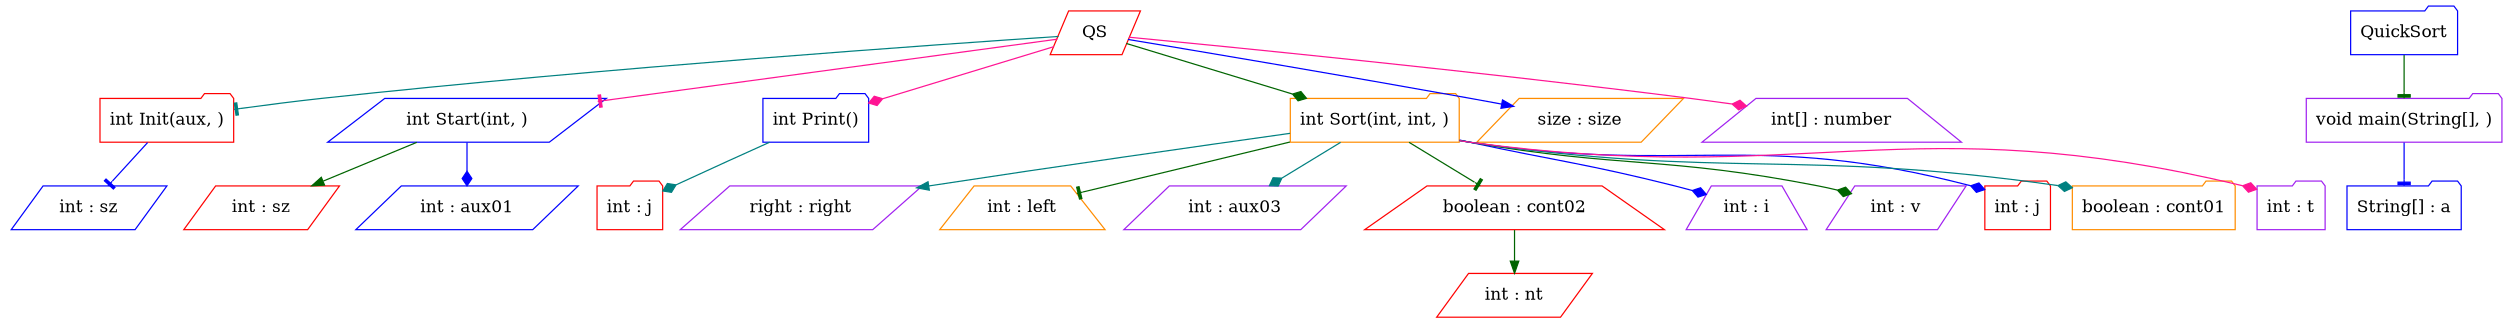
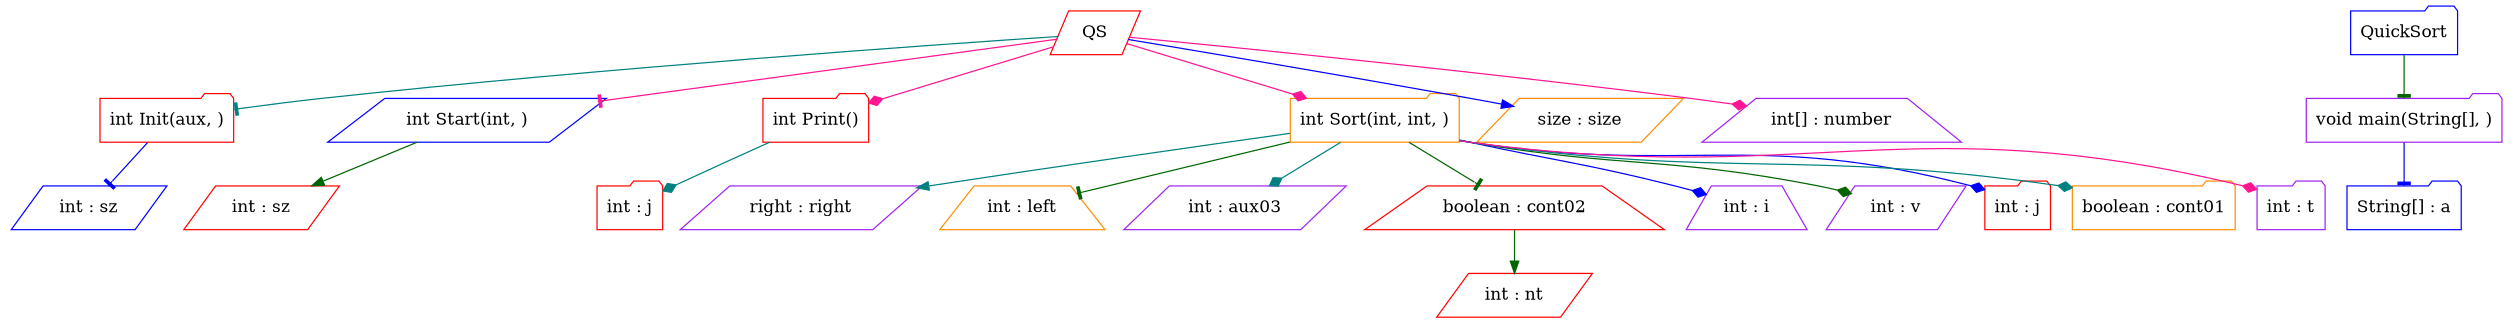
(1209, 69) -> (1209, 69)
(816, 120) -> (816, 120)
(467, 208) -> none
